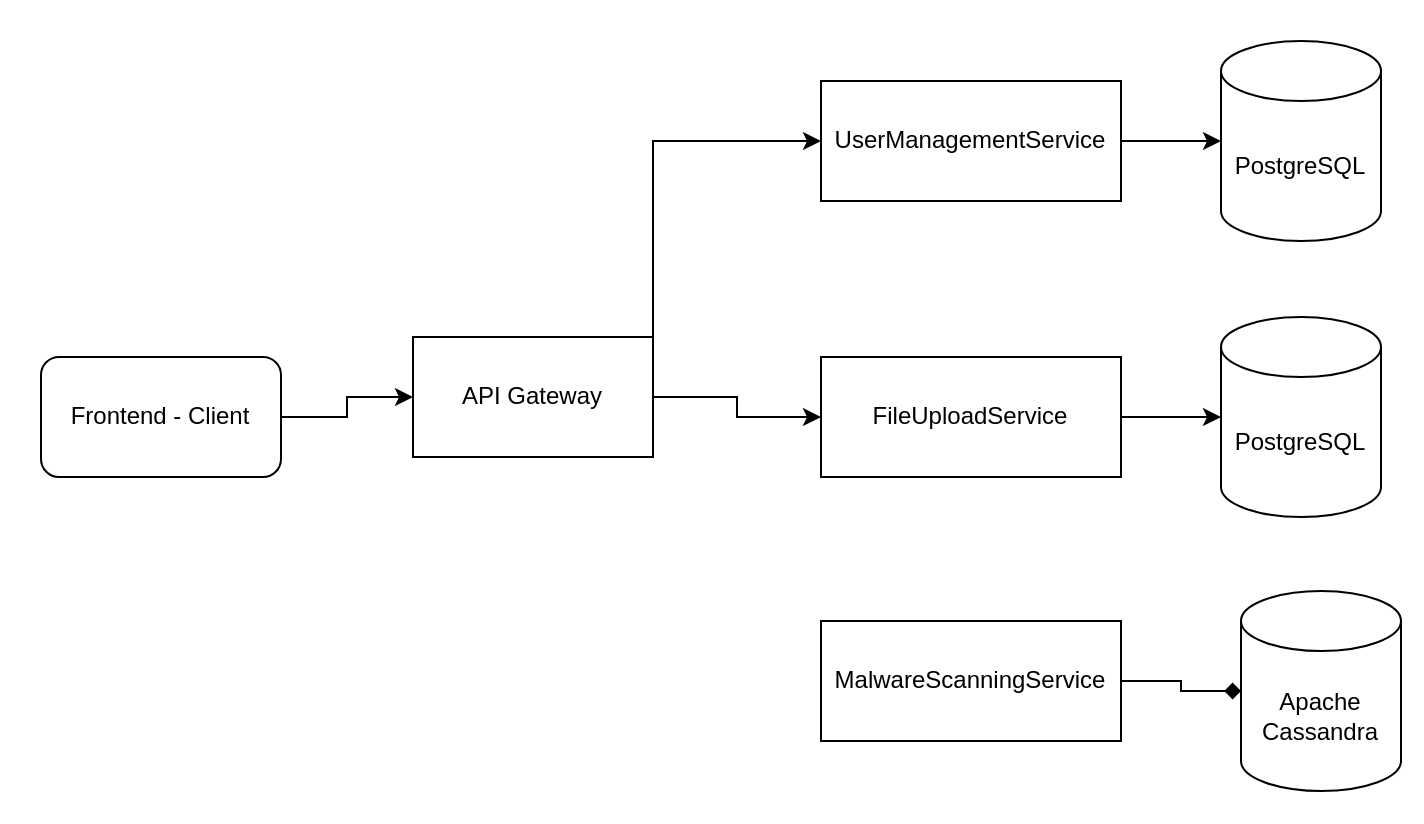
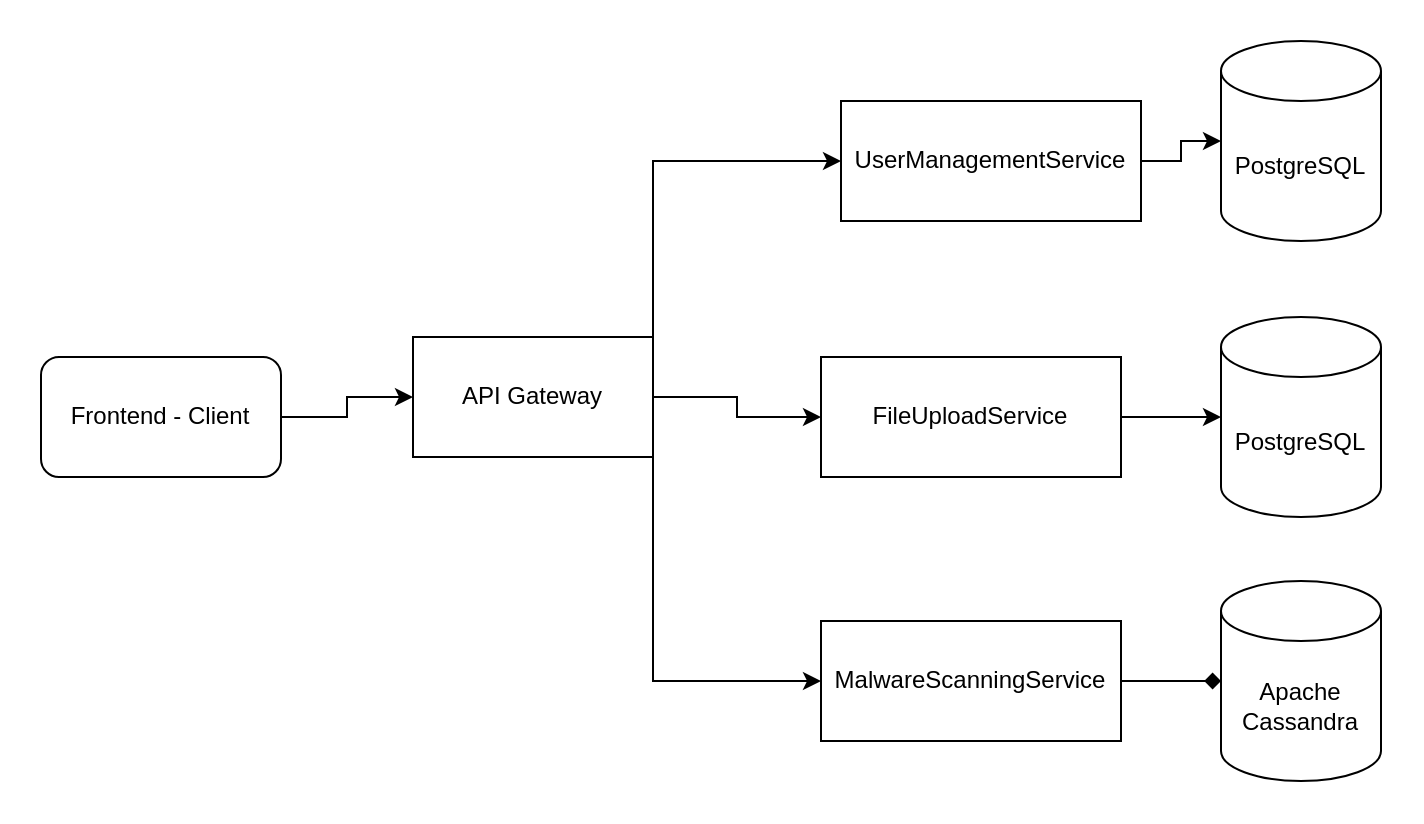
(971, 141) -> (991, 161)
none -> (653, 646)
(1321, 691) -> (1301, 681)
